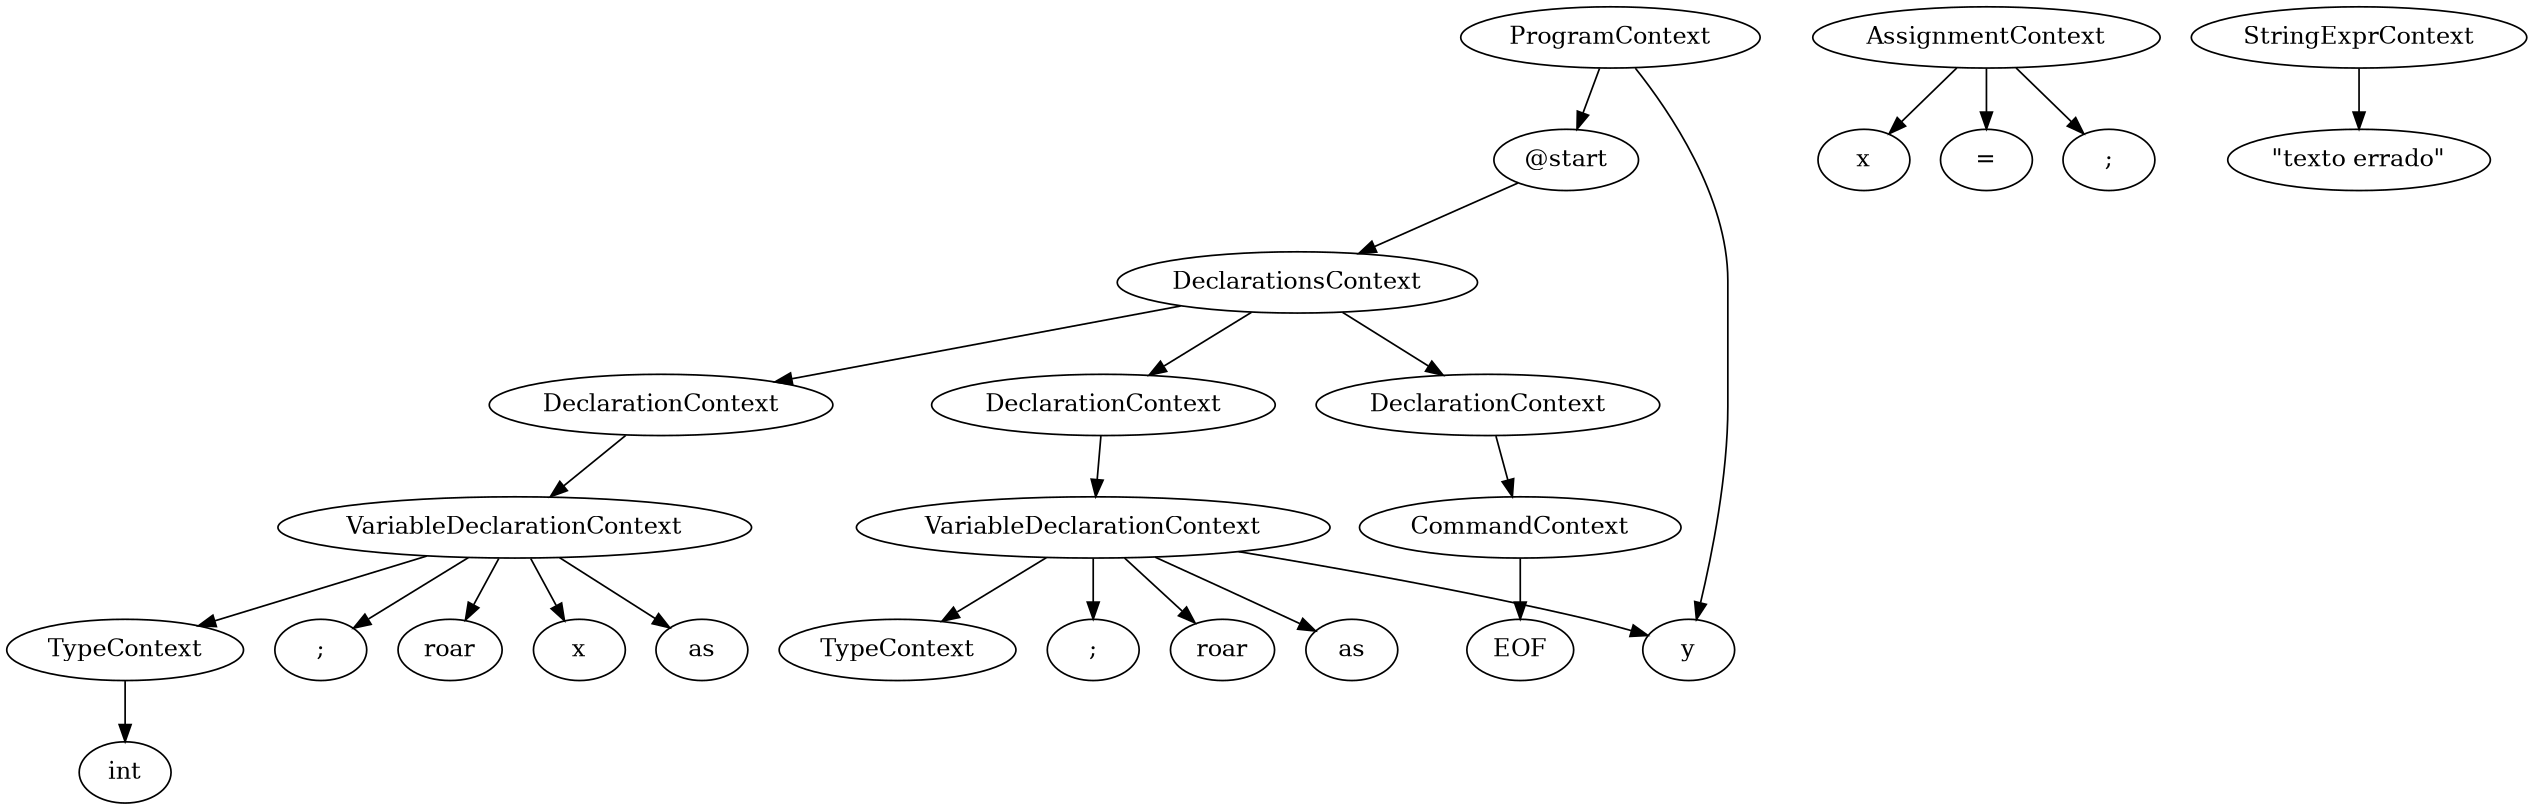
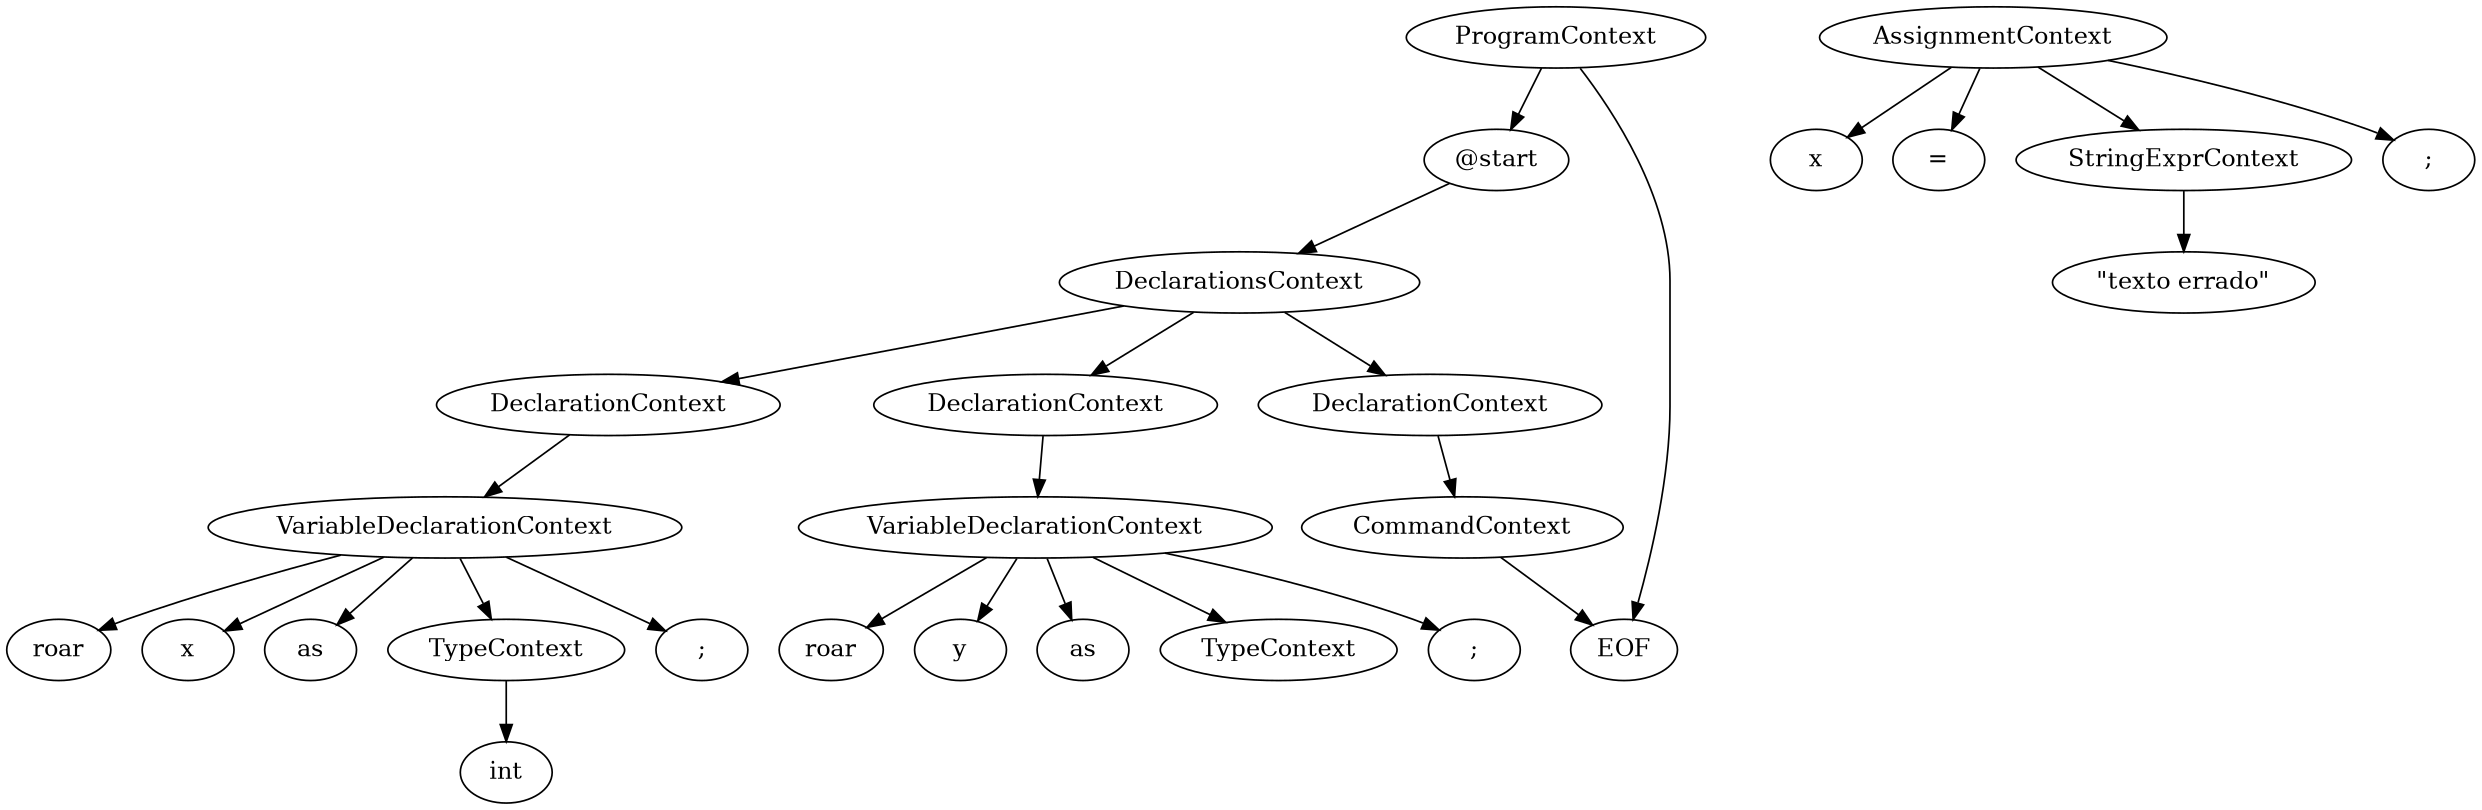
none -> (2081, 94)
(1728, 325) -> (1670, 326)
